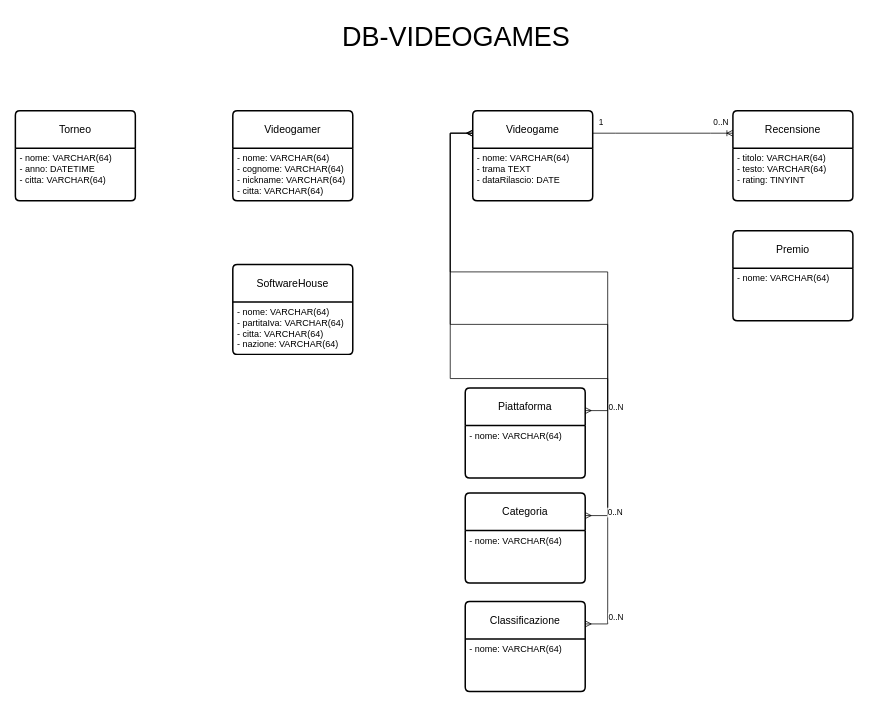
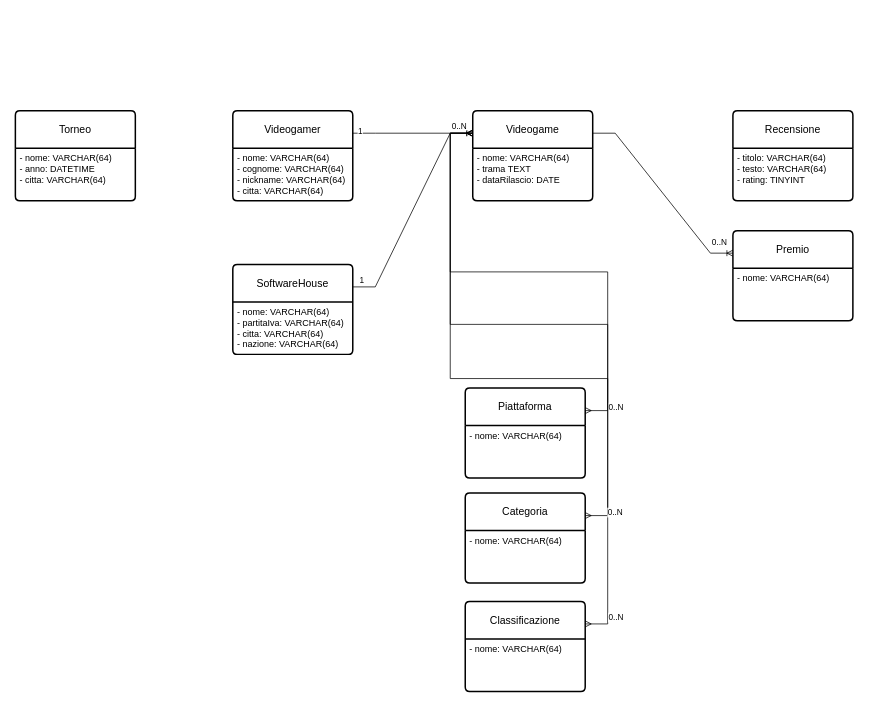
(484, 38) -> none
none -> (400, 133)
(676, 133) -> none
none -> (670, 202)
none -> (407, 222)
